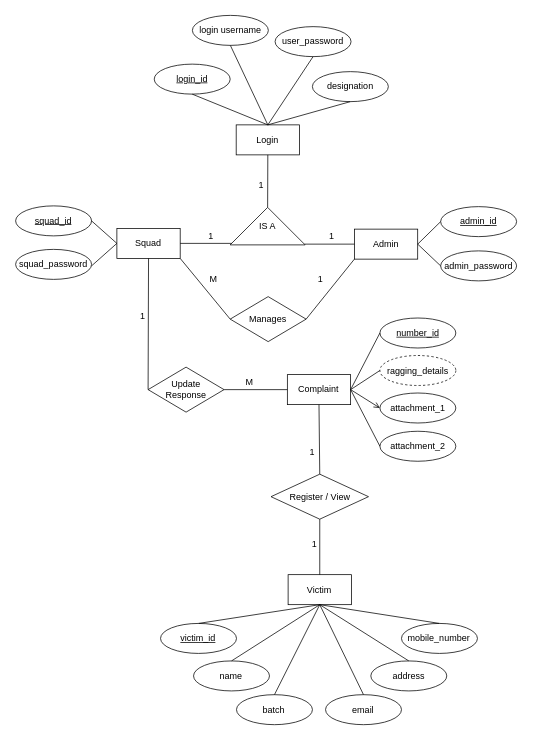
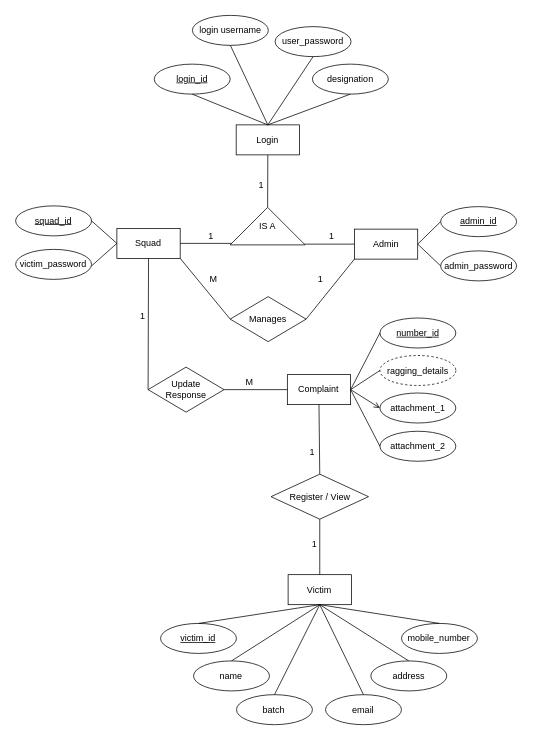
(350, 87) -> (350, 79)
(53, 264) -> (53, 264)
